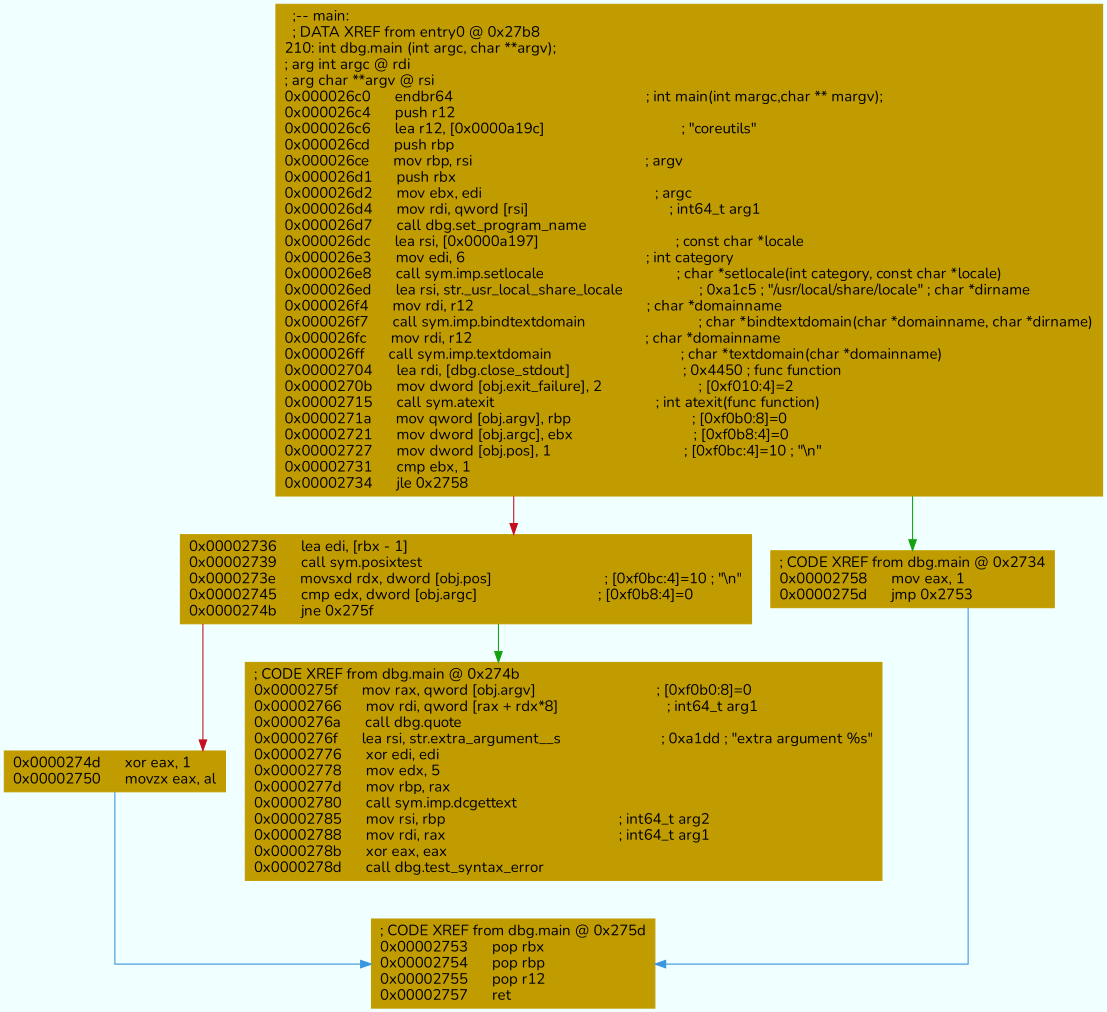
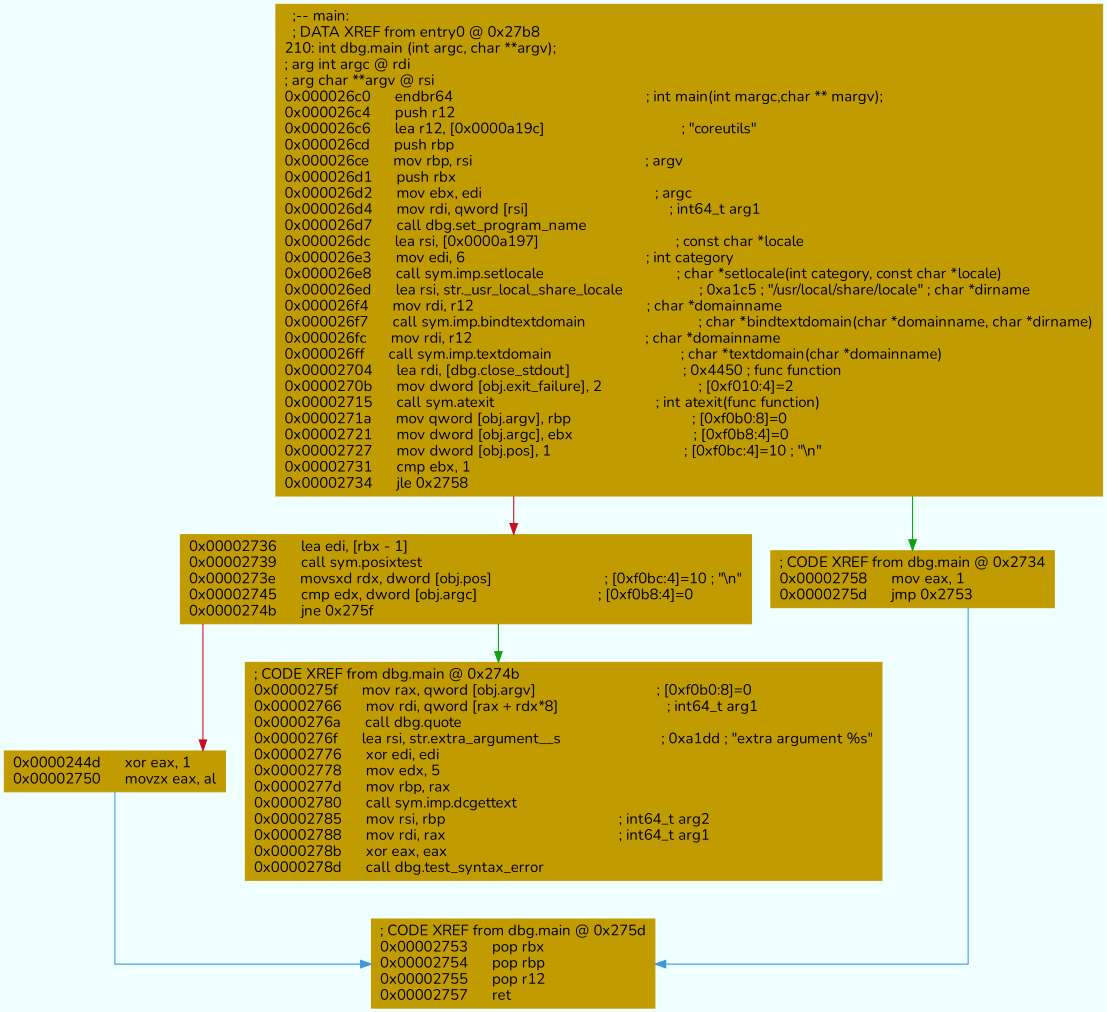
(115, 771) -> (115, 771)
